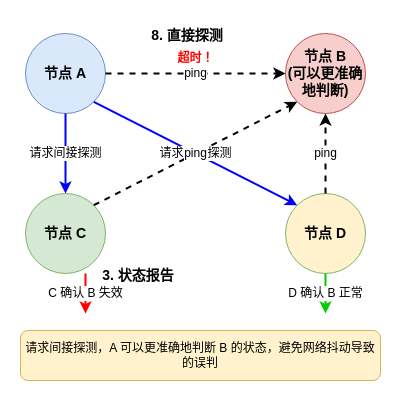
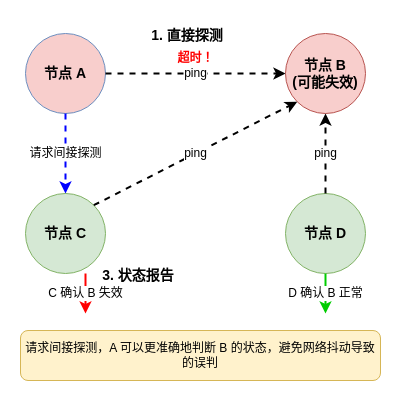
(188, 36) -> (188, 36)
(66, 74) -> (66, 74)
(326, 74) -> (326, 74)
(139, 125) -> none
(66, 132) -> (66, 132)
(326, 234) -> (326, 234)
